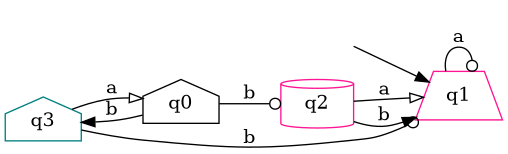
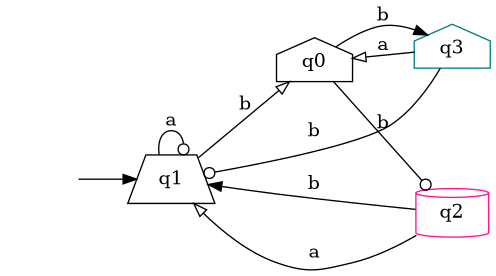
(459, 96) -> (171, 179)
none -> (239, 124)
